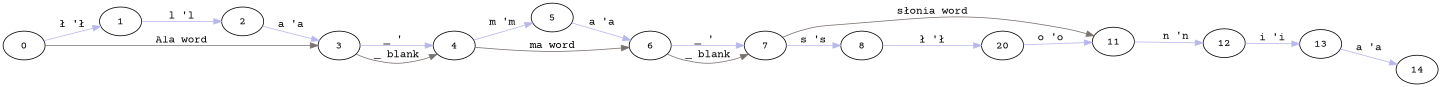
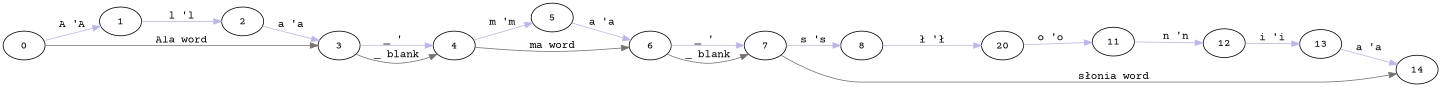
(934, 18) -> (1083, 82)
(72, 24) -> (72, 24)
